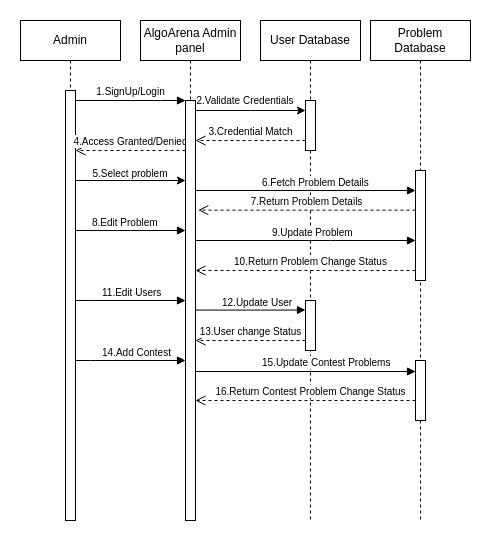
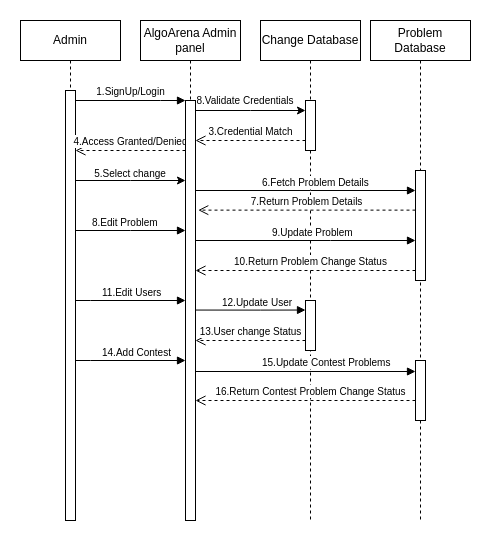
(311, 41) -> (311, 41)
(246, 101) -> (246, 101)
(131, 174) -> (131, 174)
